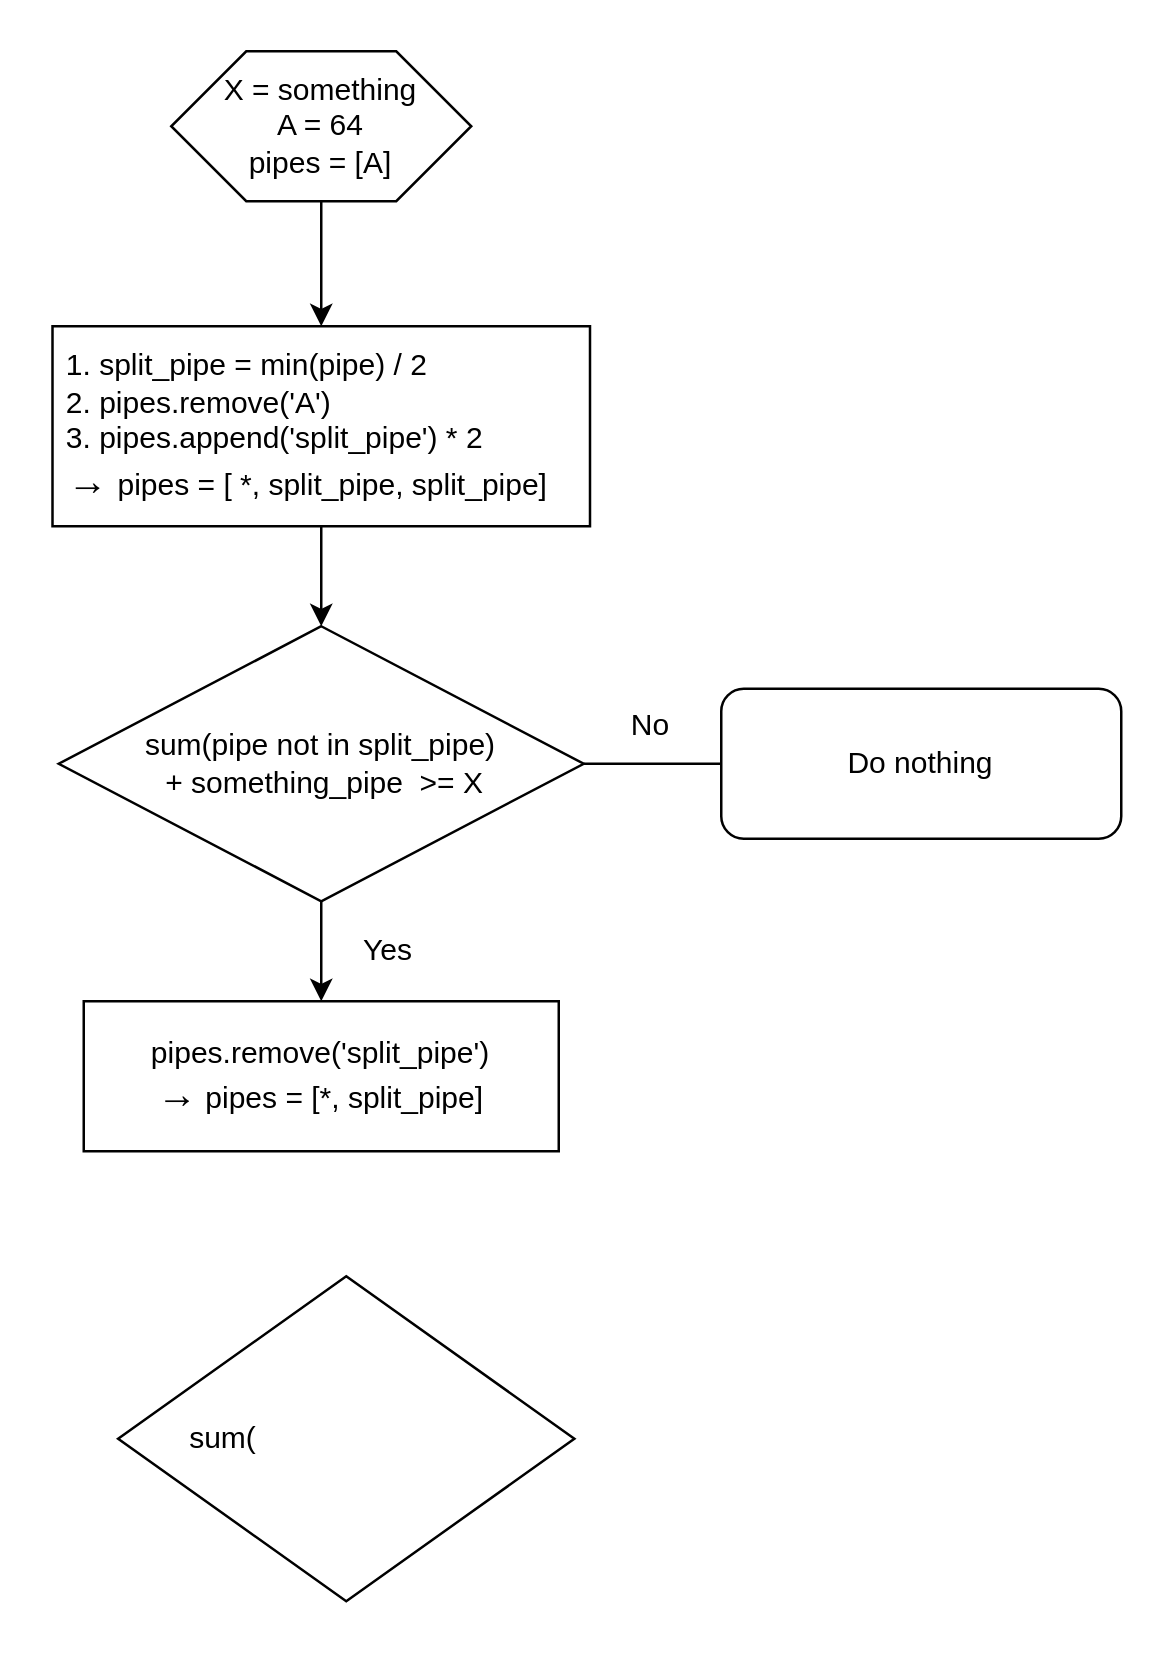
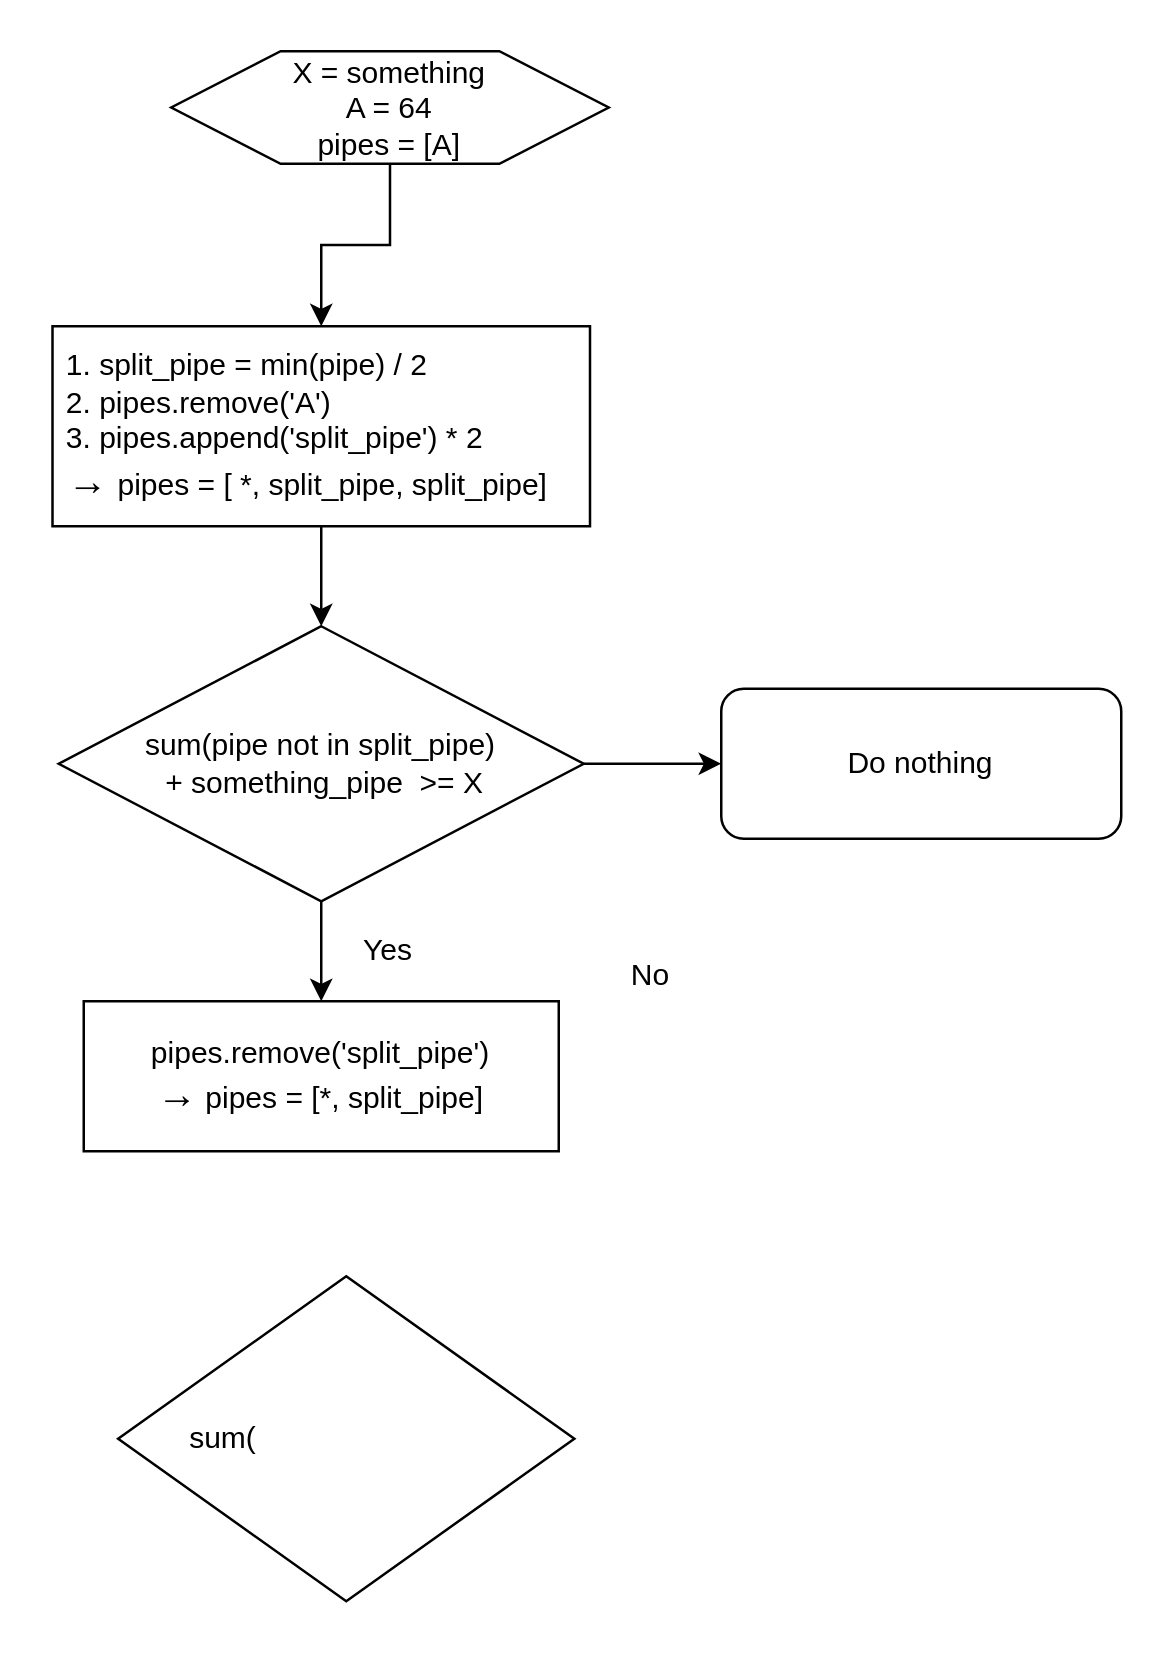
(321, 126) -> (390, 108)
(651, 726) -> (651, 976)
(710, 764) -> (703, 764)
